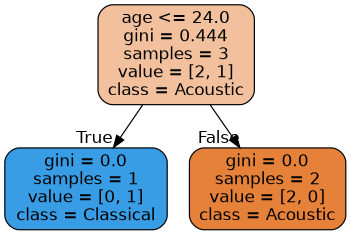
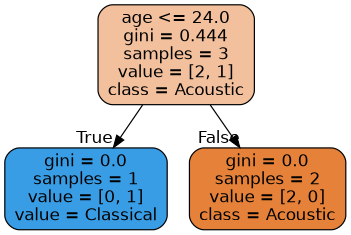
(86, 189) -> (86, 189)
